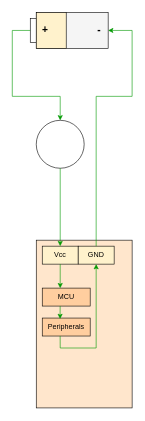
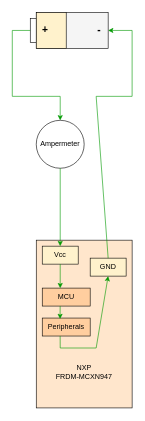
none -> (60, 144)
(96, 255) -> (108, 267)
none -> (84, 372)
